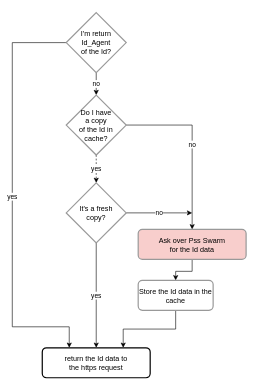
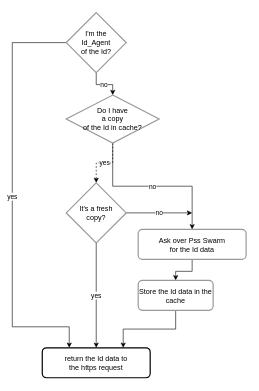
(96, 42) -> (96, 42)
(96, 125) -> (113, 119)
(192, 244) -> (192, 244)
